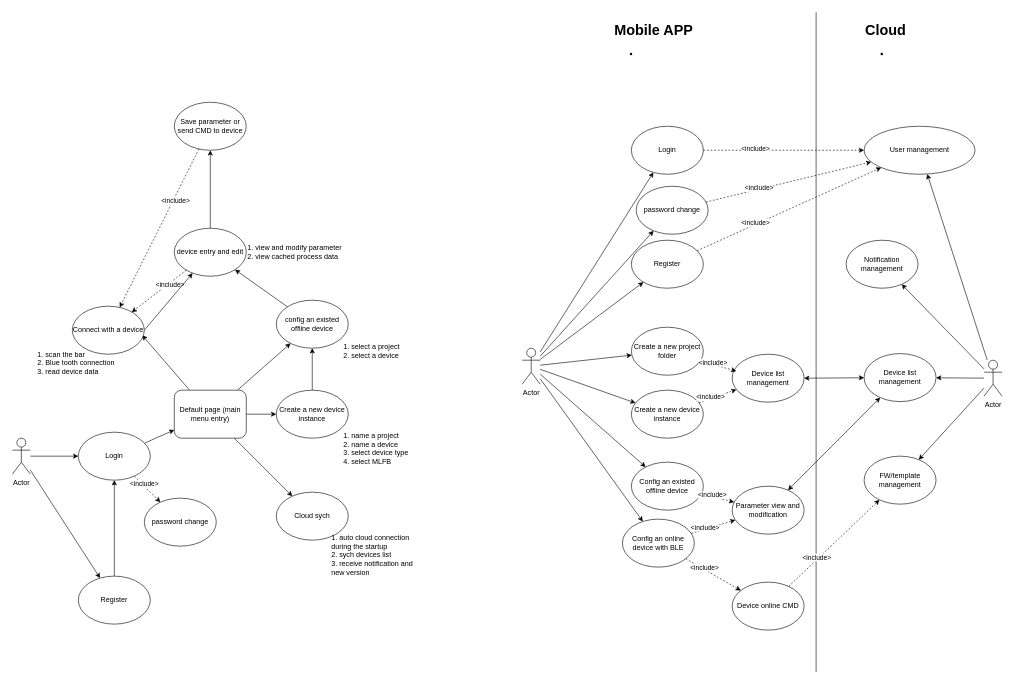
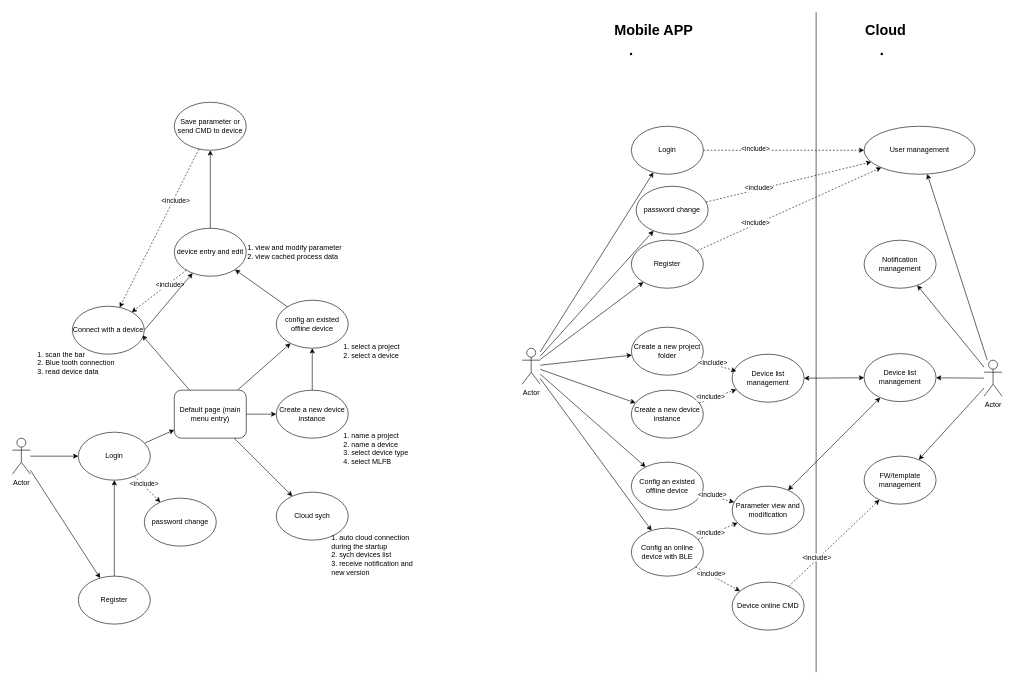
(882, 264) -> (900, 264)
(659, 543) -> (668, 552)
